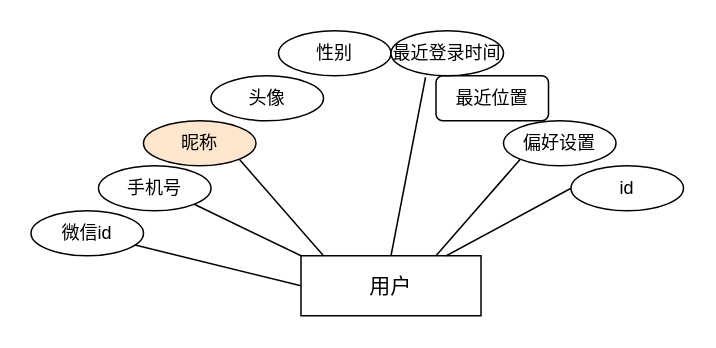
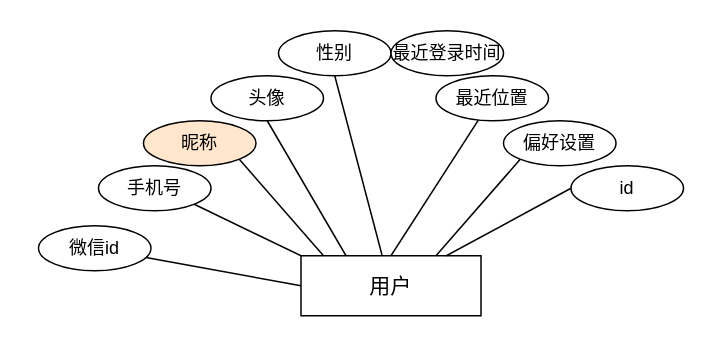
(492, 98) -> (492, 98)
none -> (358, 166)
(408, 167) -> (434, 188)
none -> (306, 188)
(87, 233) -> (95, 248)
